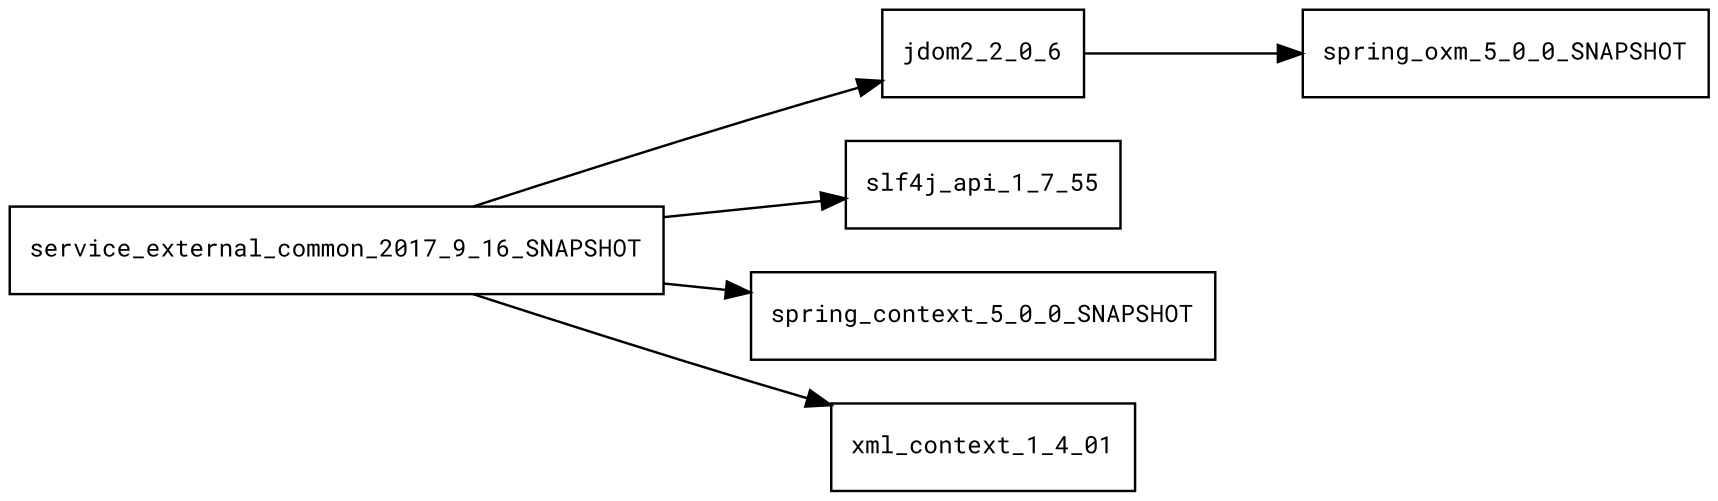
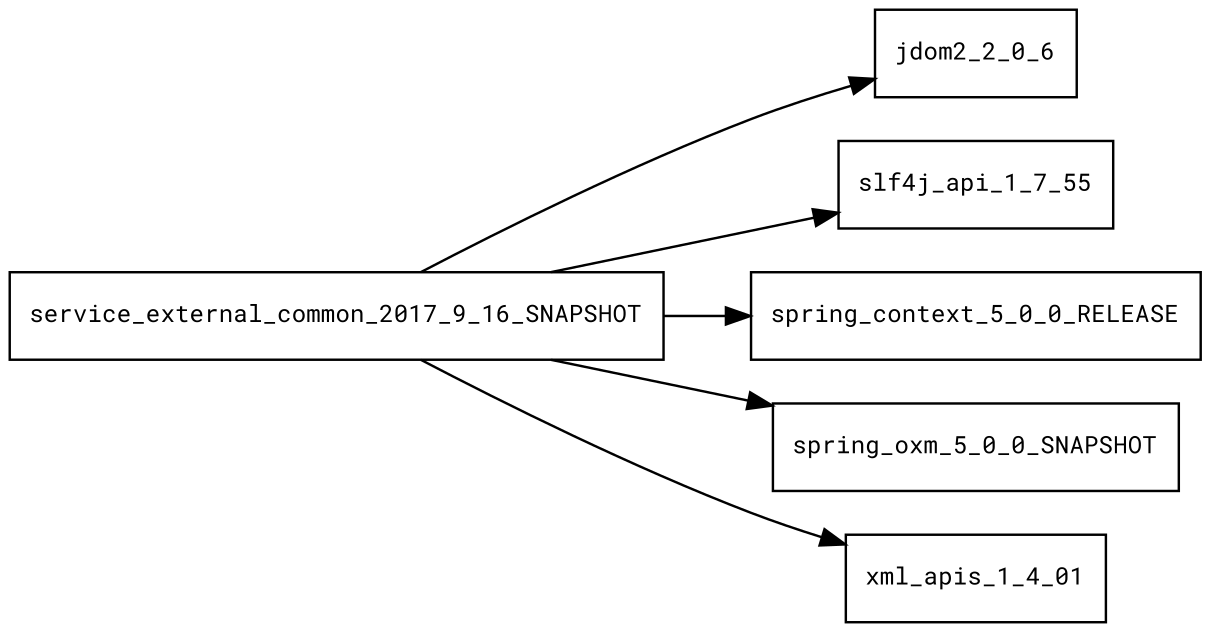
(1181, 53) -> (650, 380)
(983, 316) -> (976, 316)
(983, 447) -> (976, 578)
